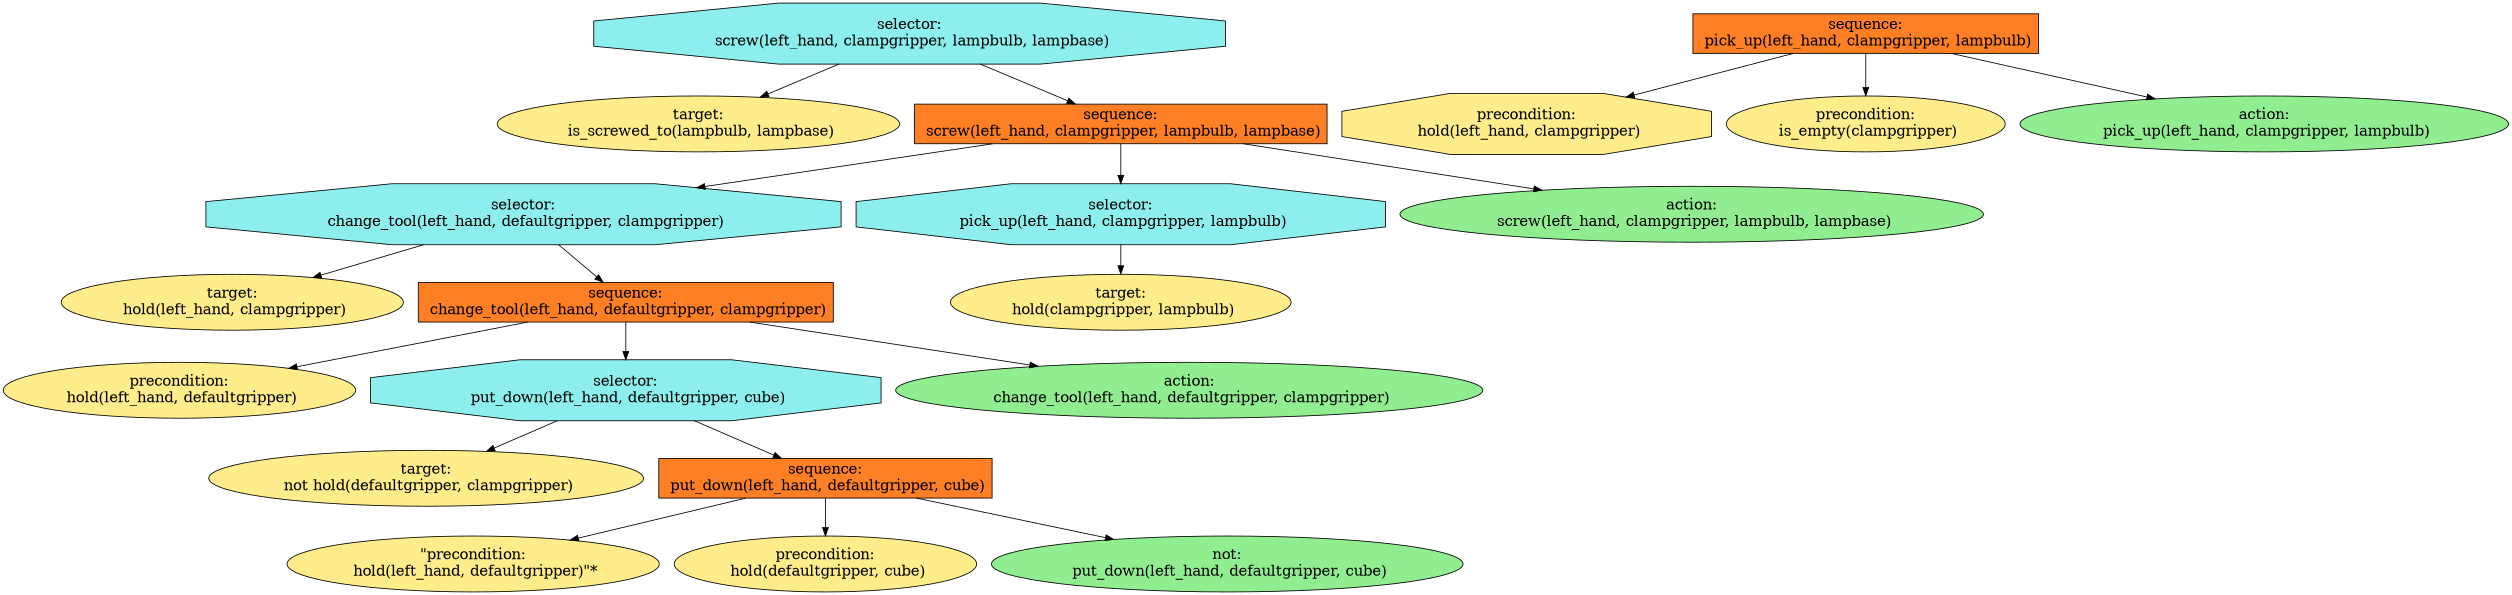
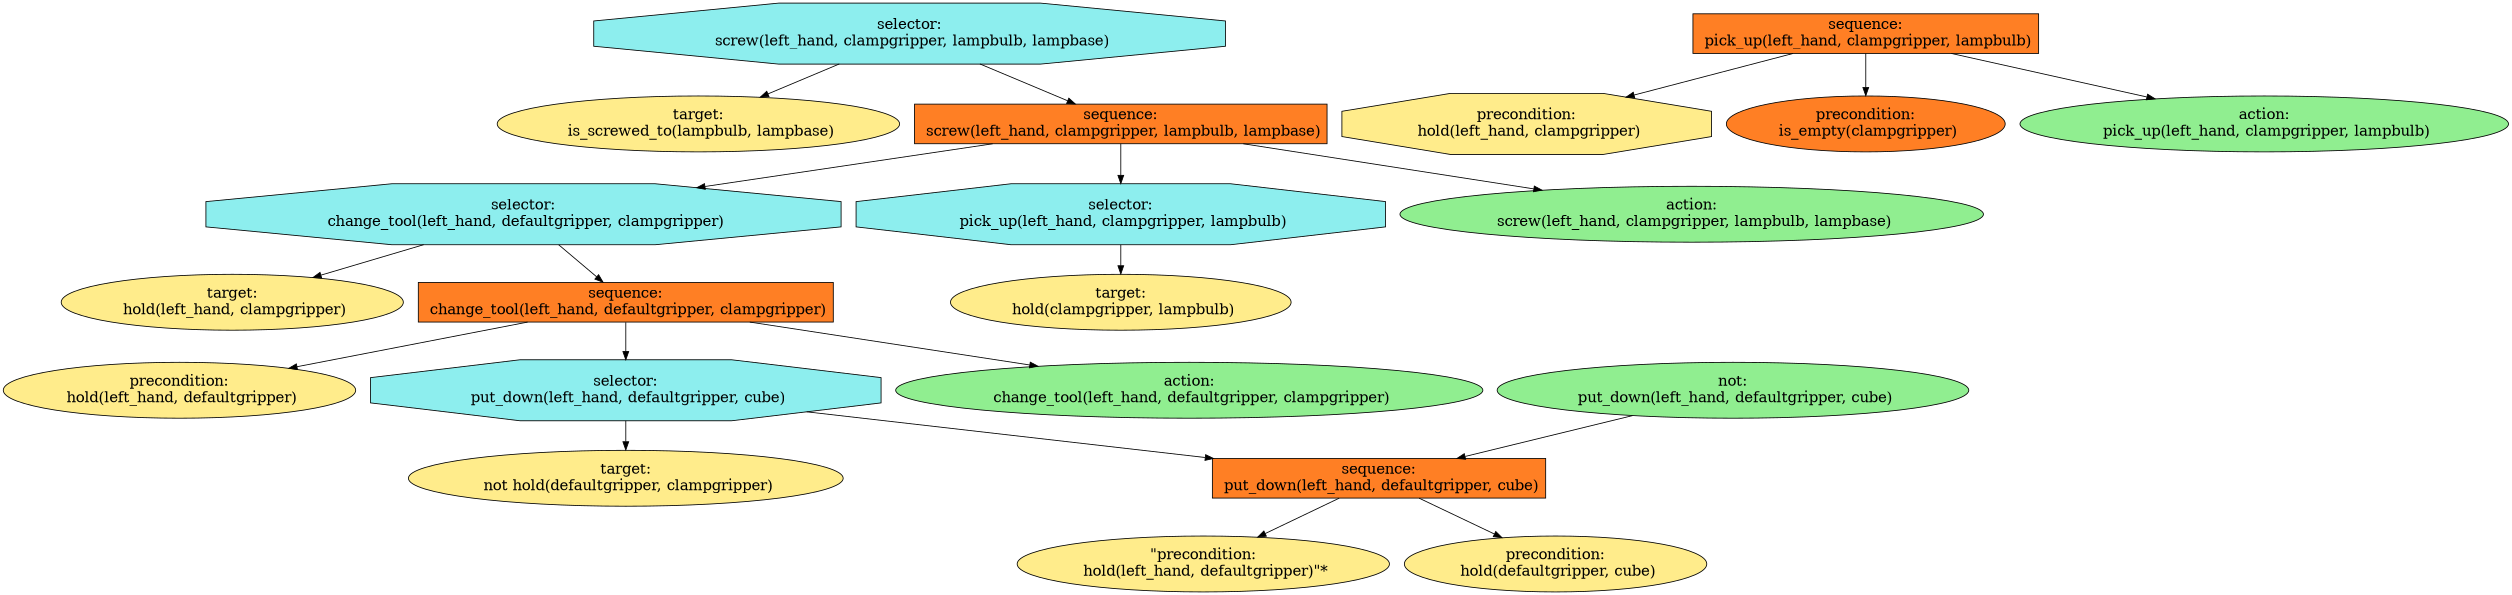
(1866, 124) -> (1866, 124)
(1011, 518) -> (1549, 436)
